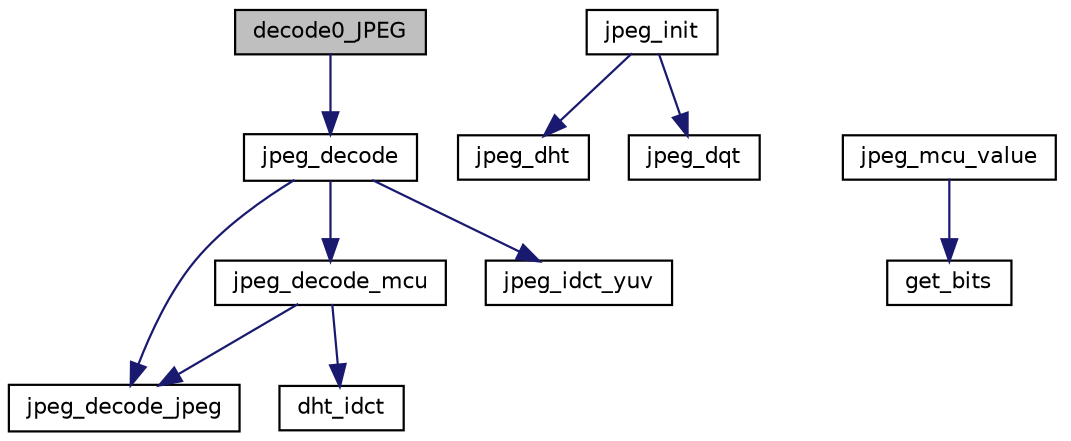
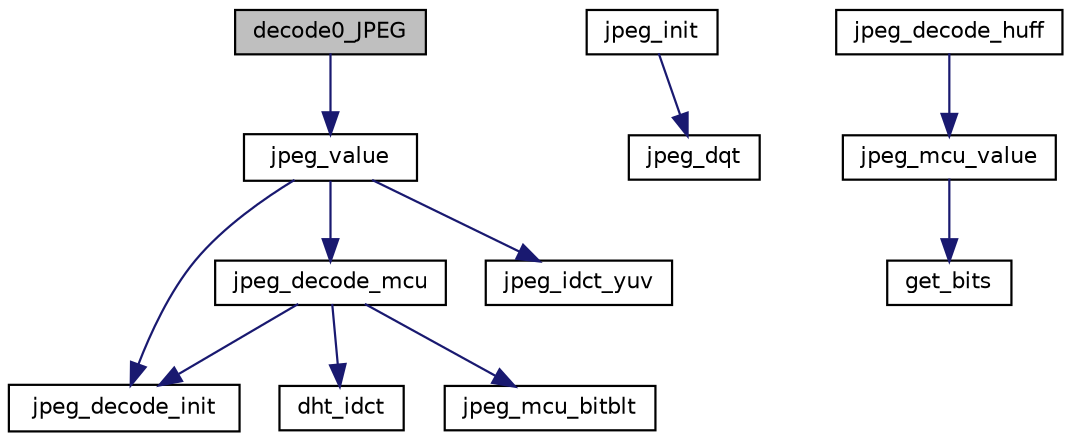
none -> (949, 32)
(330, 157) -> (330, 157)
(523, 157) -> none
(124, 408) -> (124, 408)
none -> (550, 408)
